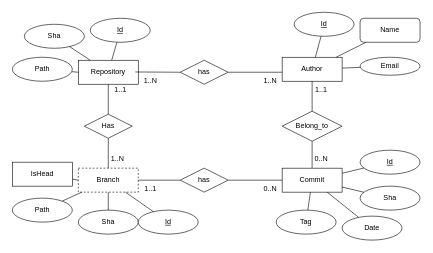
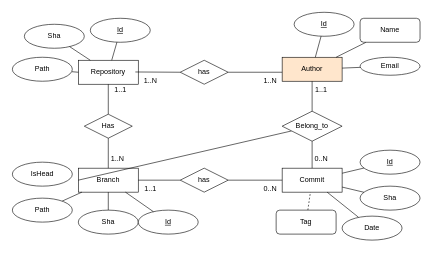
(312, 69) -> (312, 69)
(42, 174) -> (42, 174)
(75, 180) -> (185, 156)
(108, 180) -> (108, 180)
(309, 201) -> (309, 201)
(306, 222) -> (306, 222)
